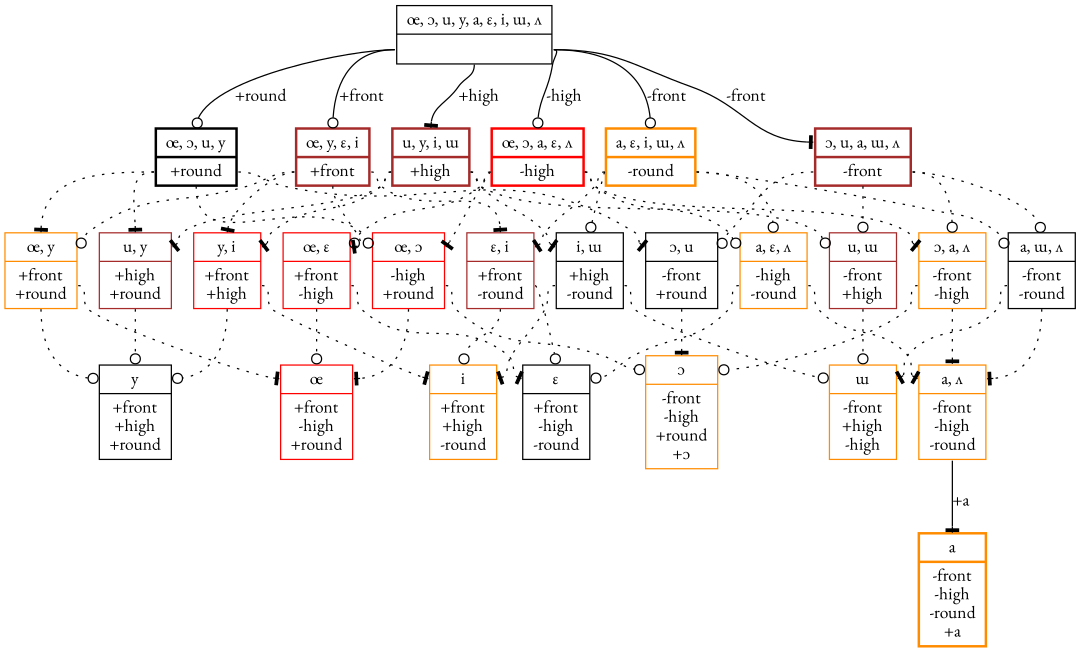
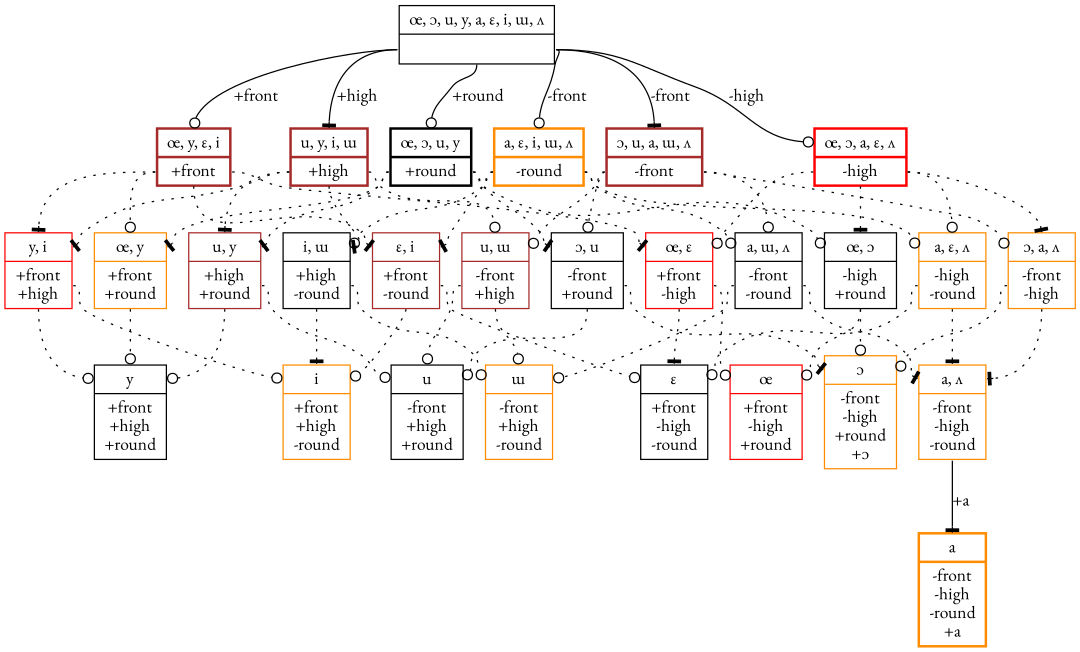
(409, 271) -> (860, 271)
(963, 330) -> (659, 342)
(333, 339) -> (162, 344)
(165, 344) -> none
(398, 355) -> (830, 341)
none -> (427, 412)
(863, 445) -> (519, 445)
